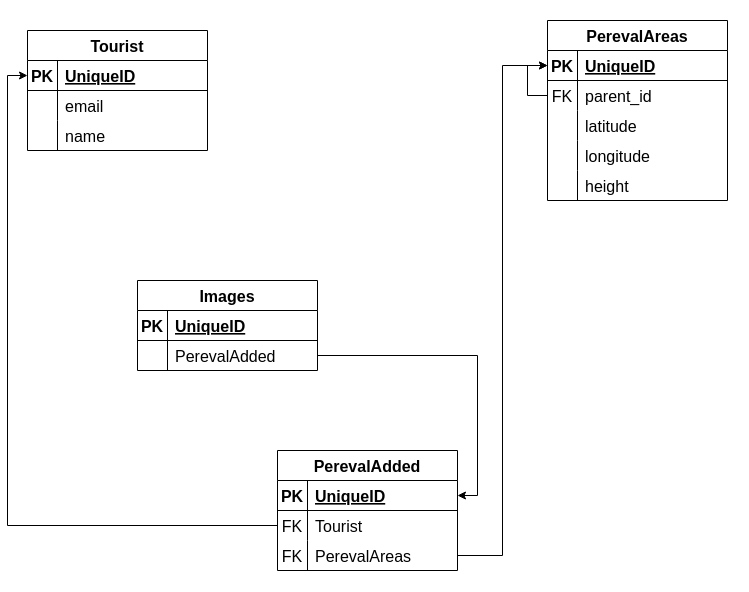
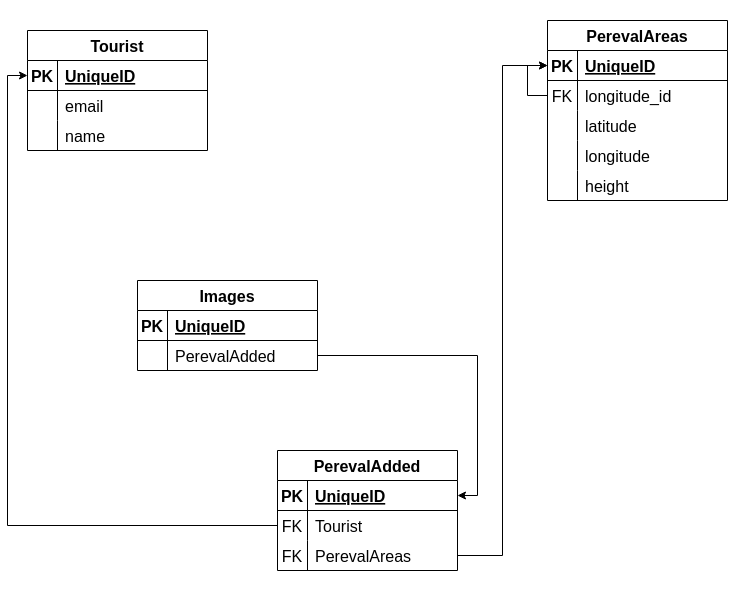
(623, 97) -> (633, 97)
